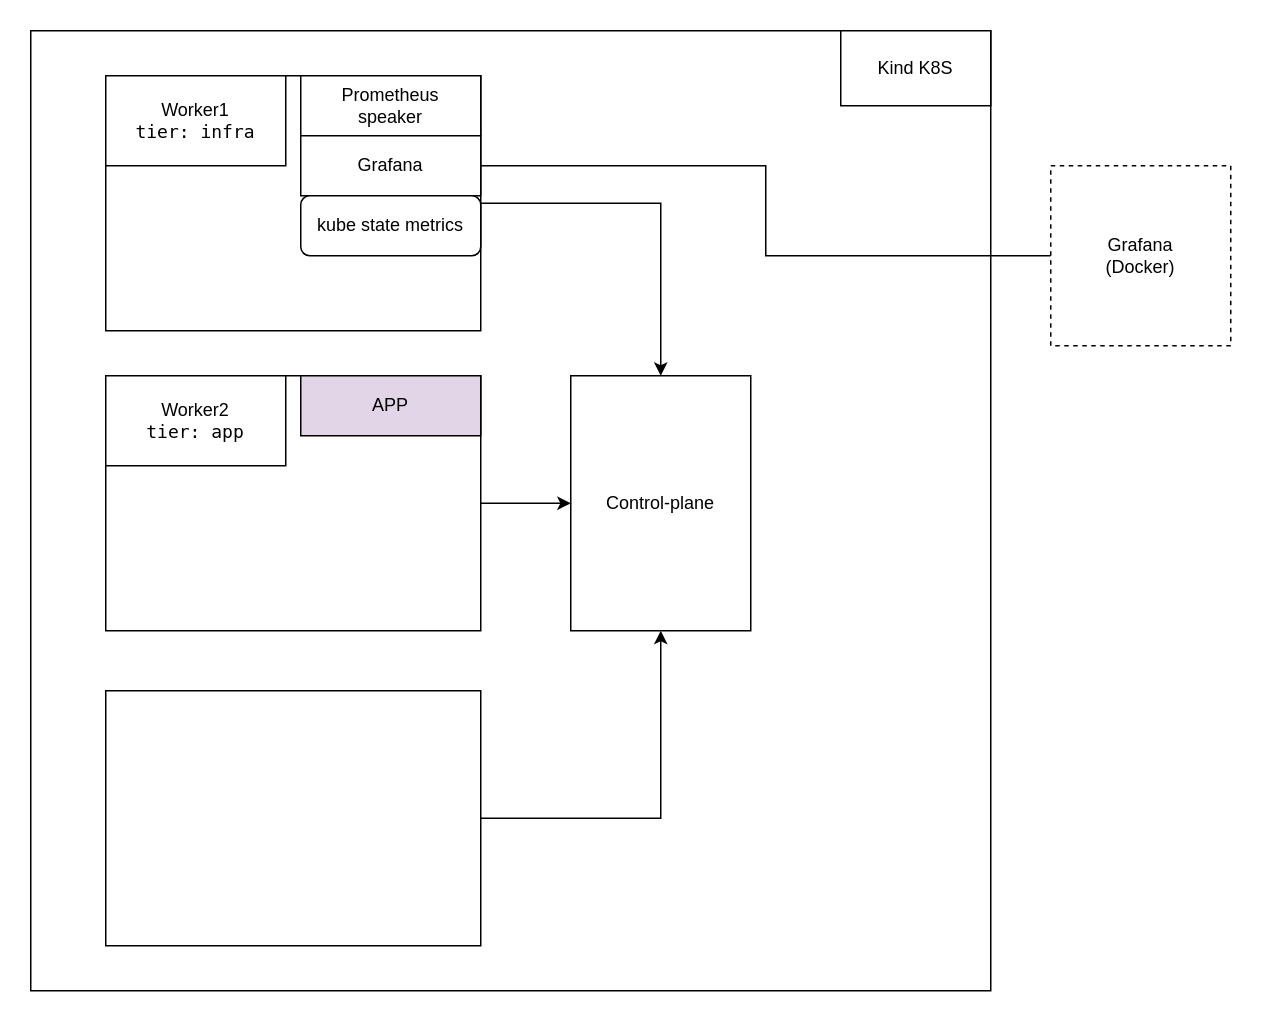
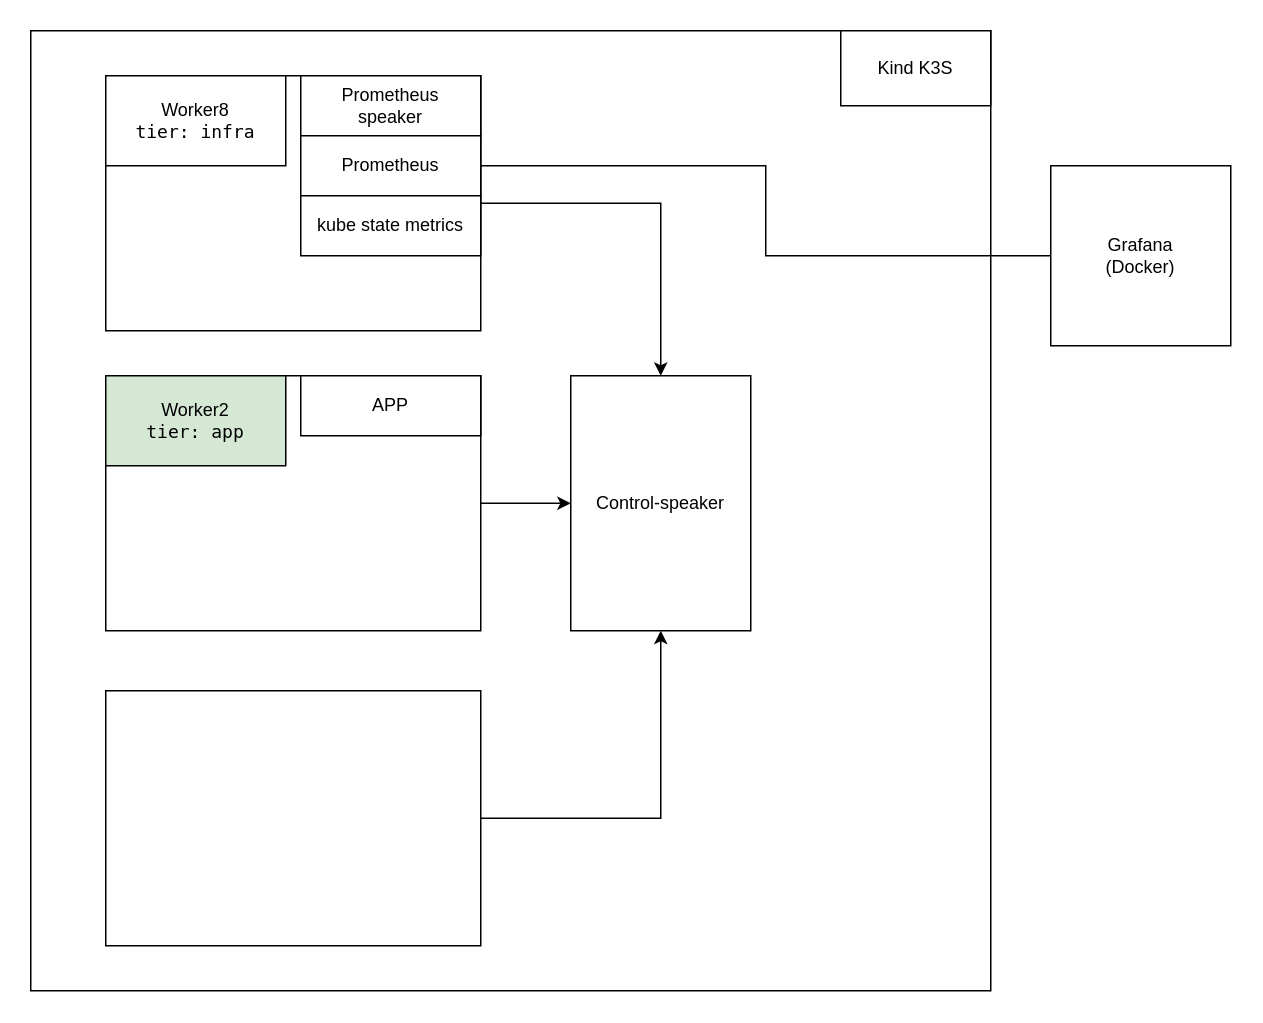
(916, 68) -> (916, 68)
(196, 121) -> (196, 121)
(391, 166) -> (391, 166)
(391, 226) -> (391, 226)
(1141, 256) -> (1141, 256)
(391, 406) -> (391, 406)
(196, 421) -> (196, 421)
(661, 503) -> (661, 503)
